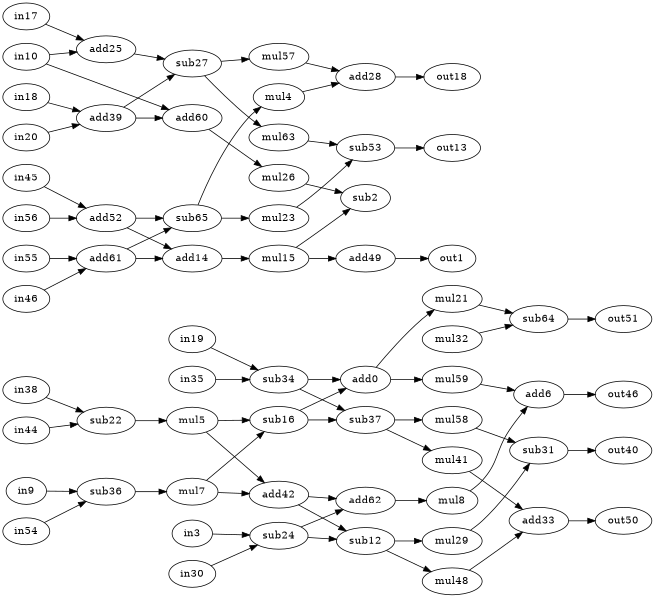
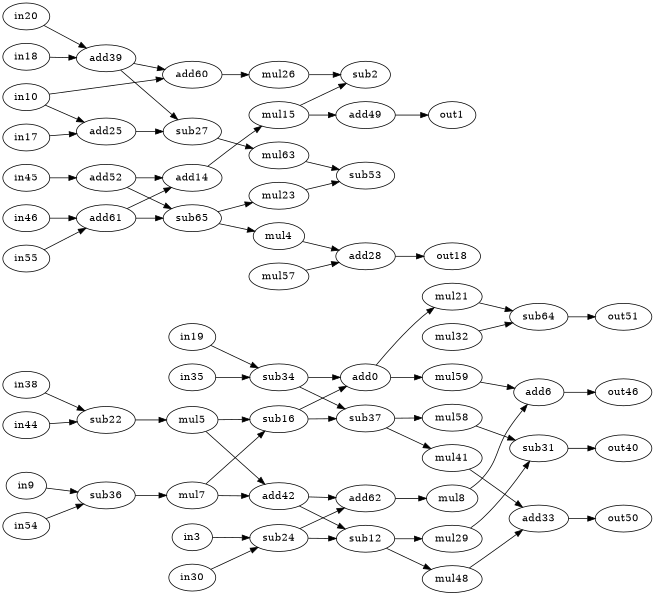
(231, 60) -> none
(452, 148) -> none
(26, 218) -> none
